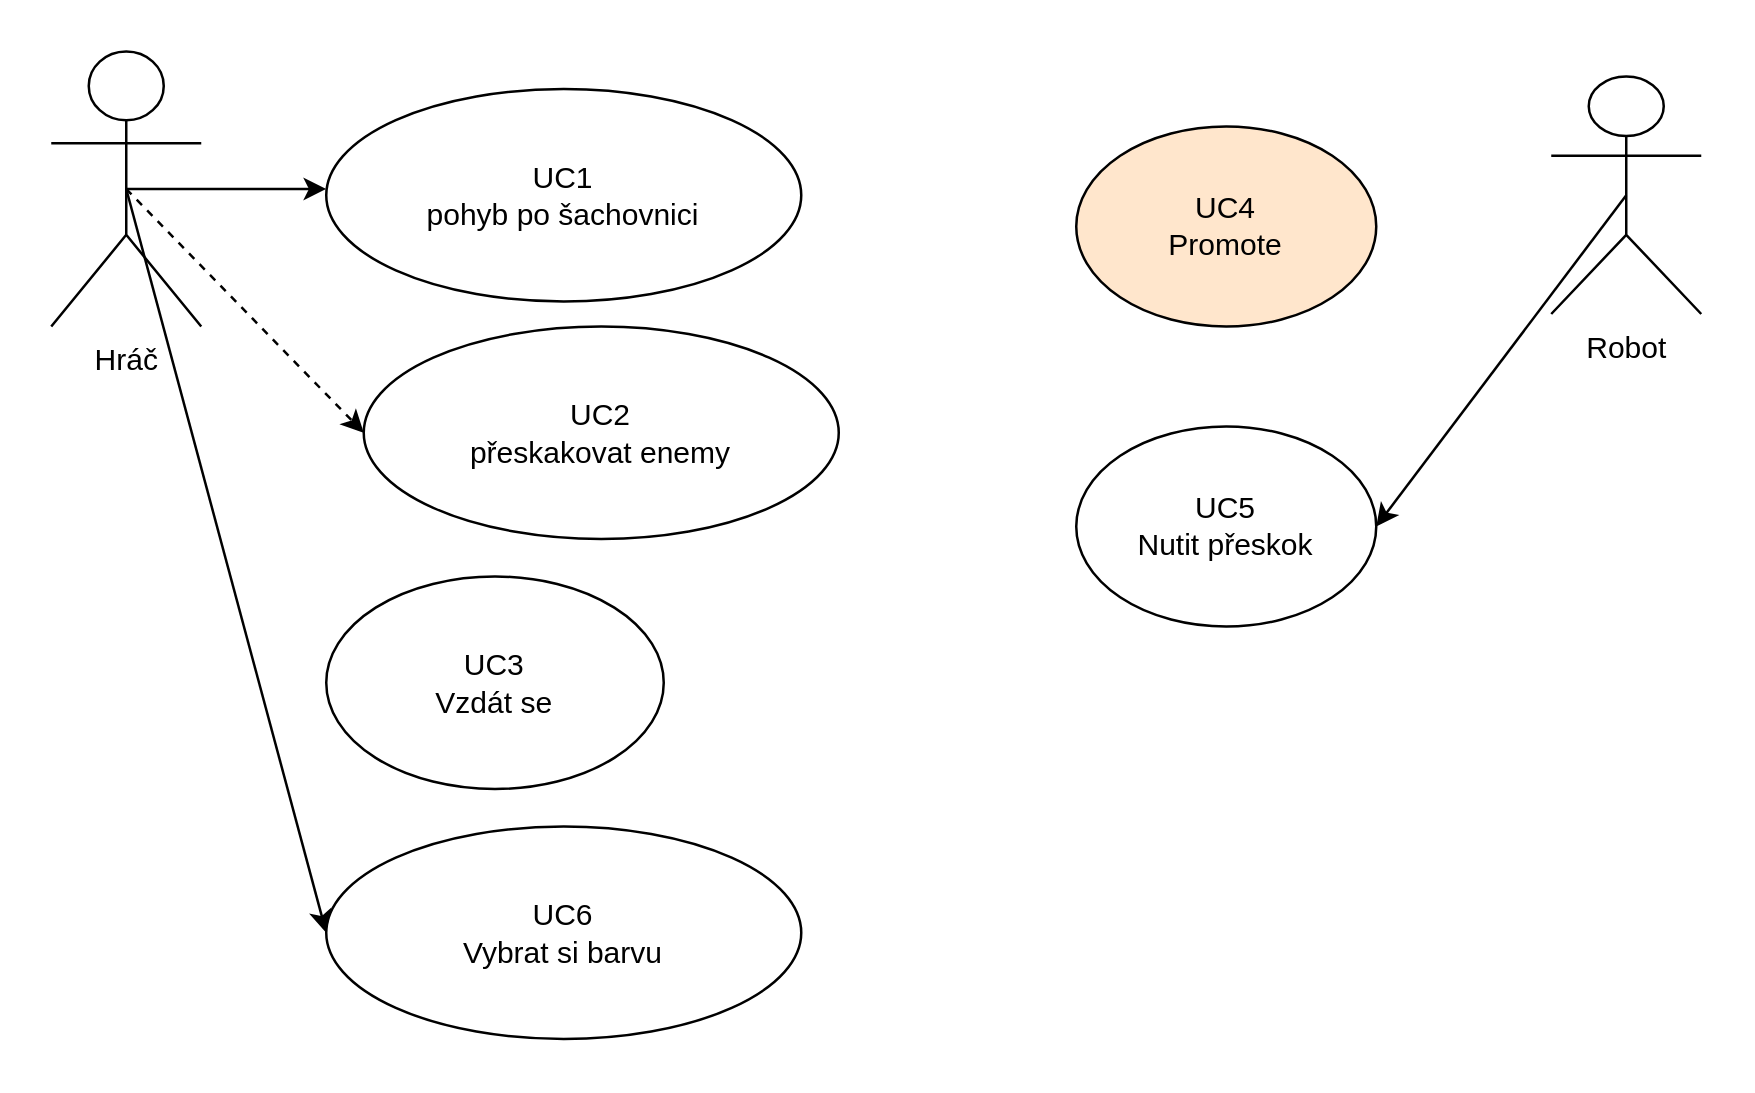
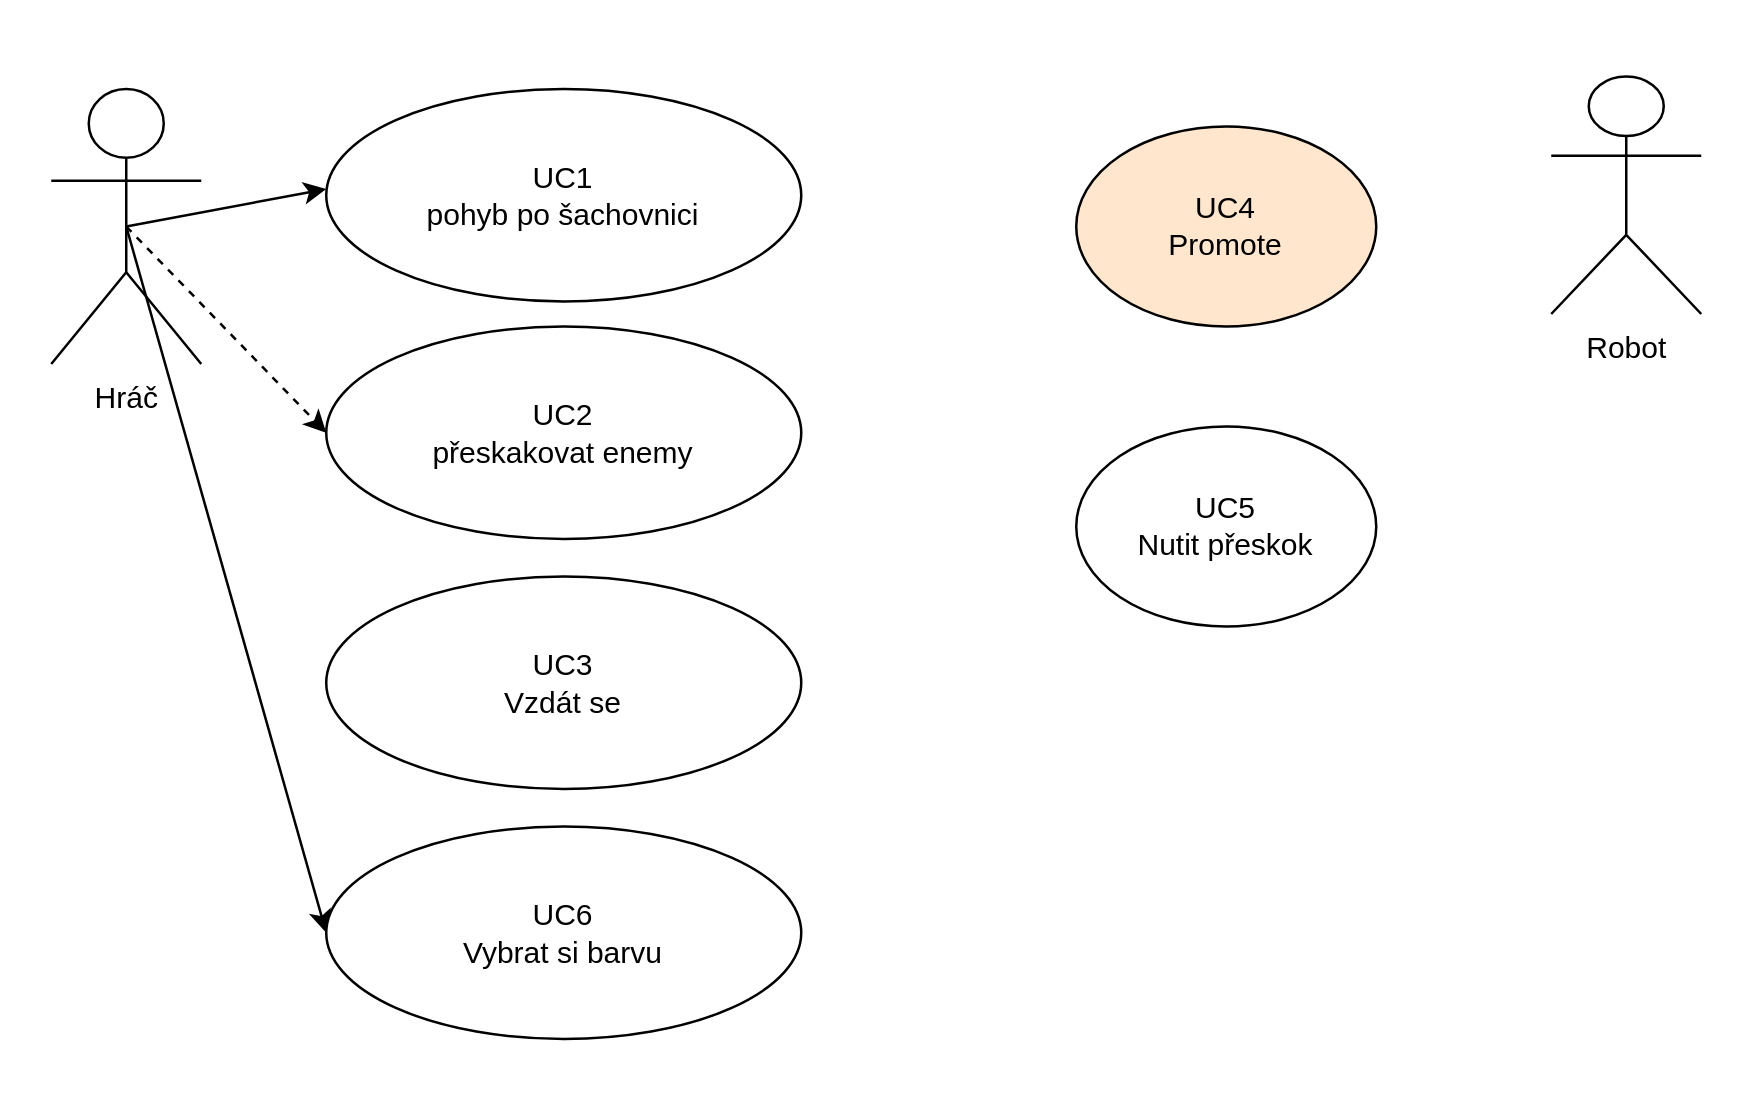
(126, 189) -> (126, 226)
(1504, 357) -> none
(601, 433) -> (564, 433)
(495, 683) -> (564, 683)
